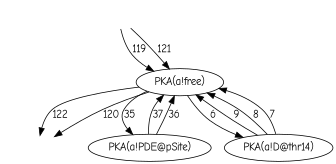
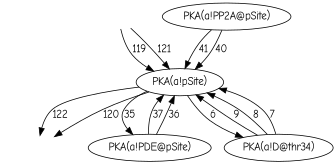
none -> (227, 17)
(180, 82) -> (180, 82)
(279, 148) -> (279, 148)
